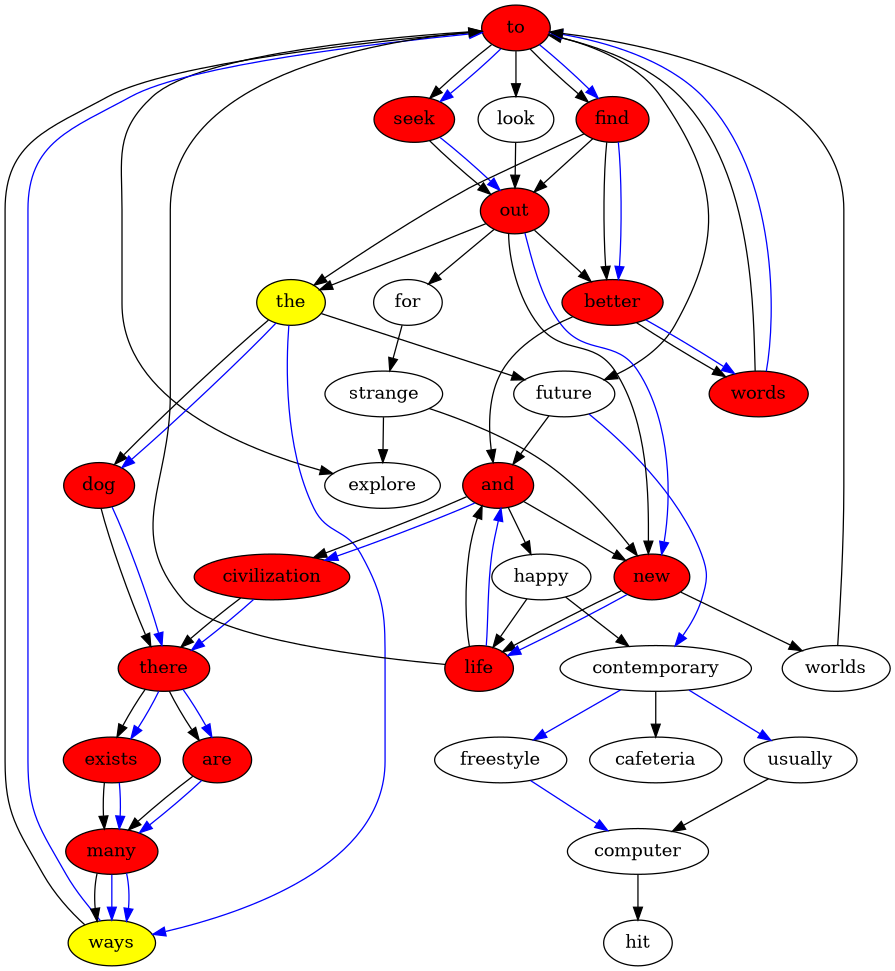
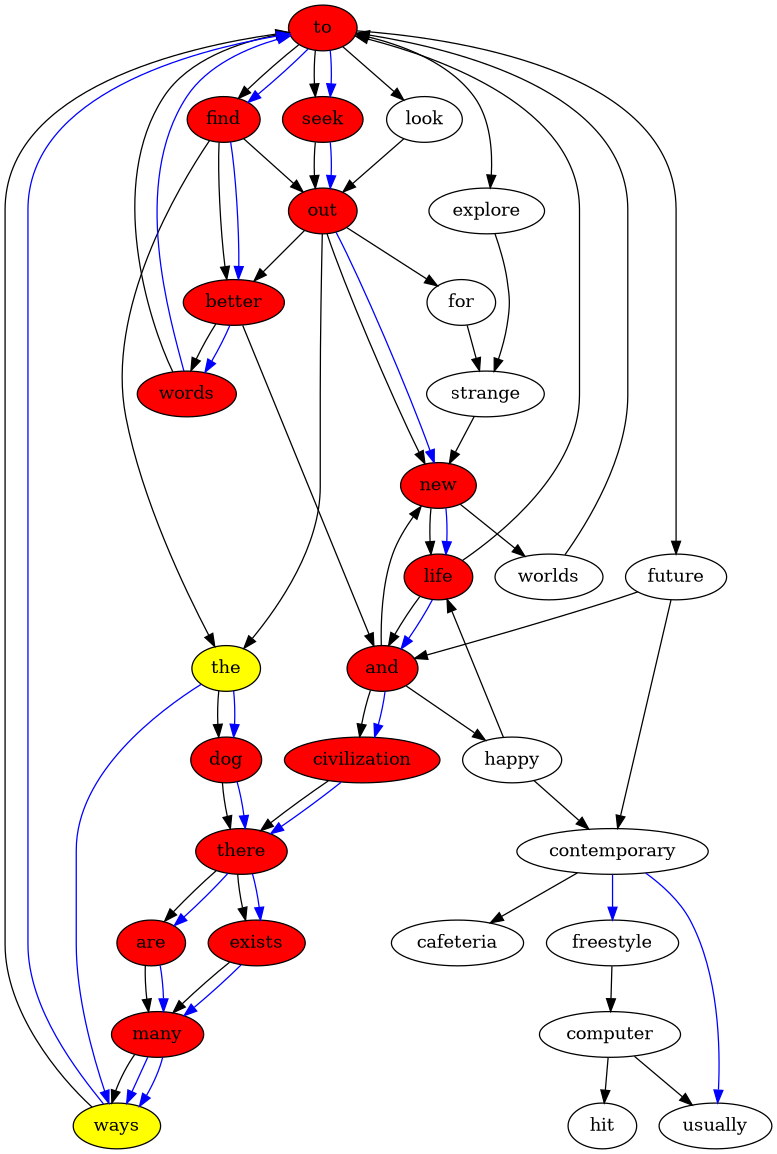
(417, 345) -> none
(383, 433) -> (509, 296)
(680, 512) -> (646, 708)
(564, 802) -> (611, 982)
(726, 802) -> (658, 1077)
